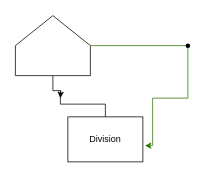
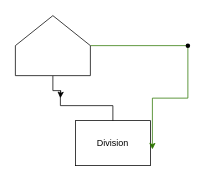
(105, 139) -> (113, 143)
